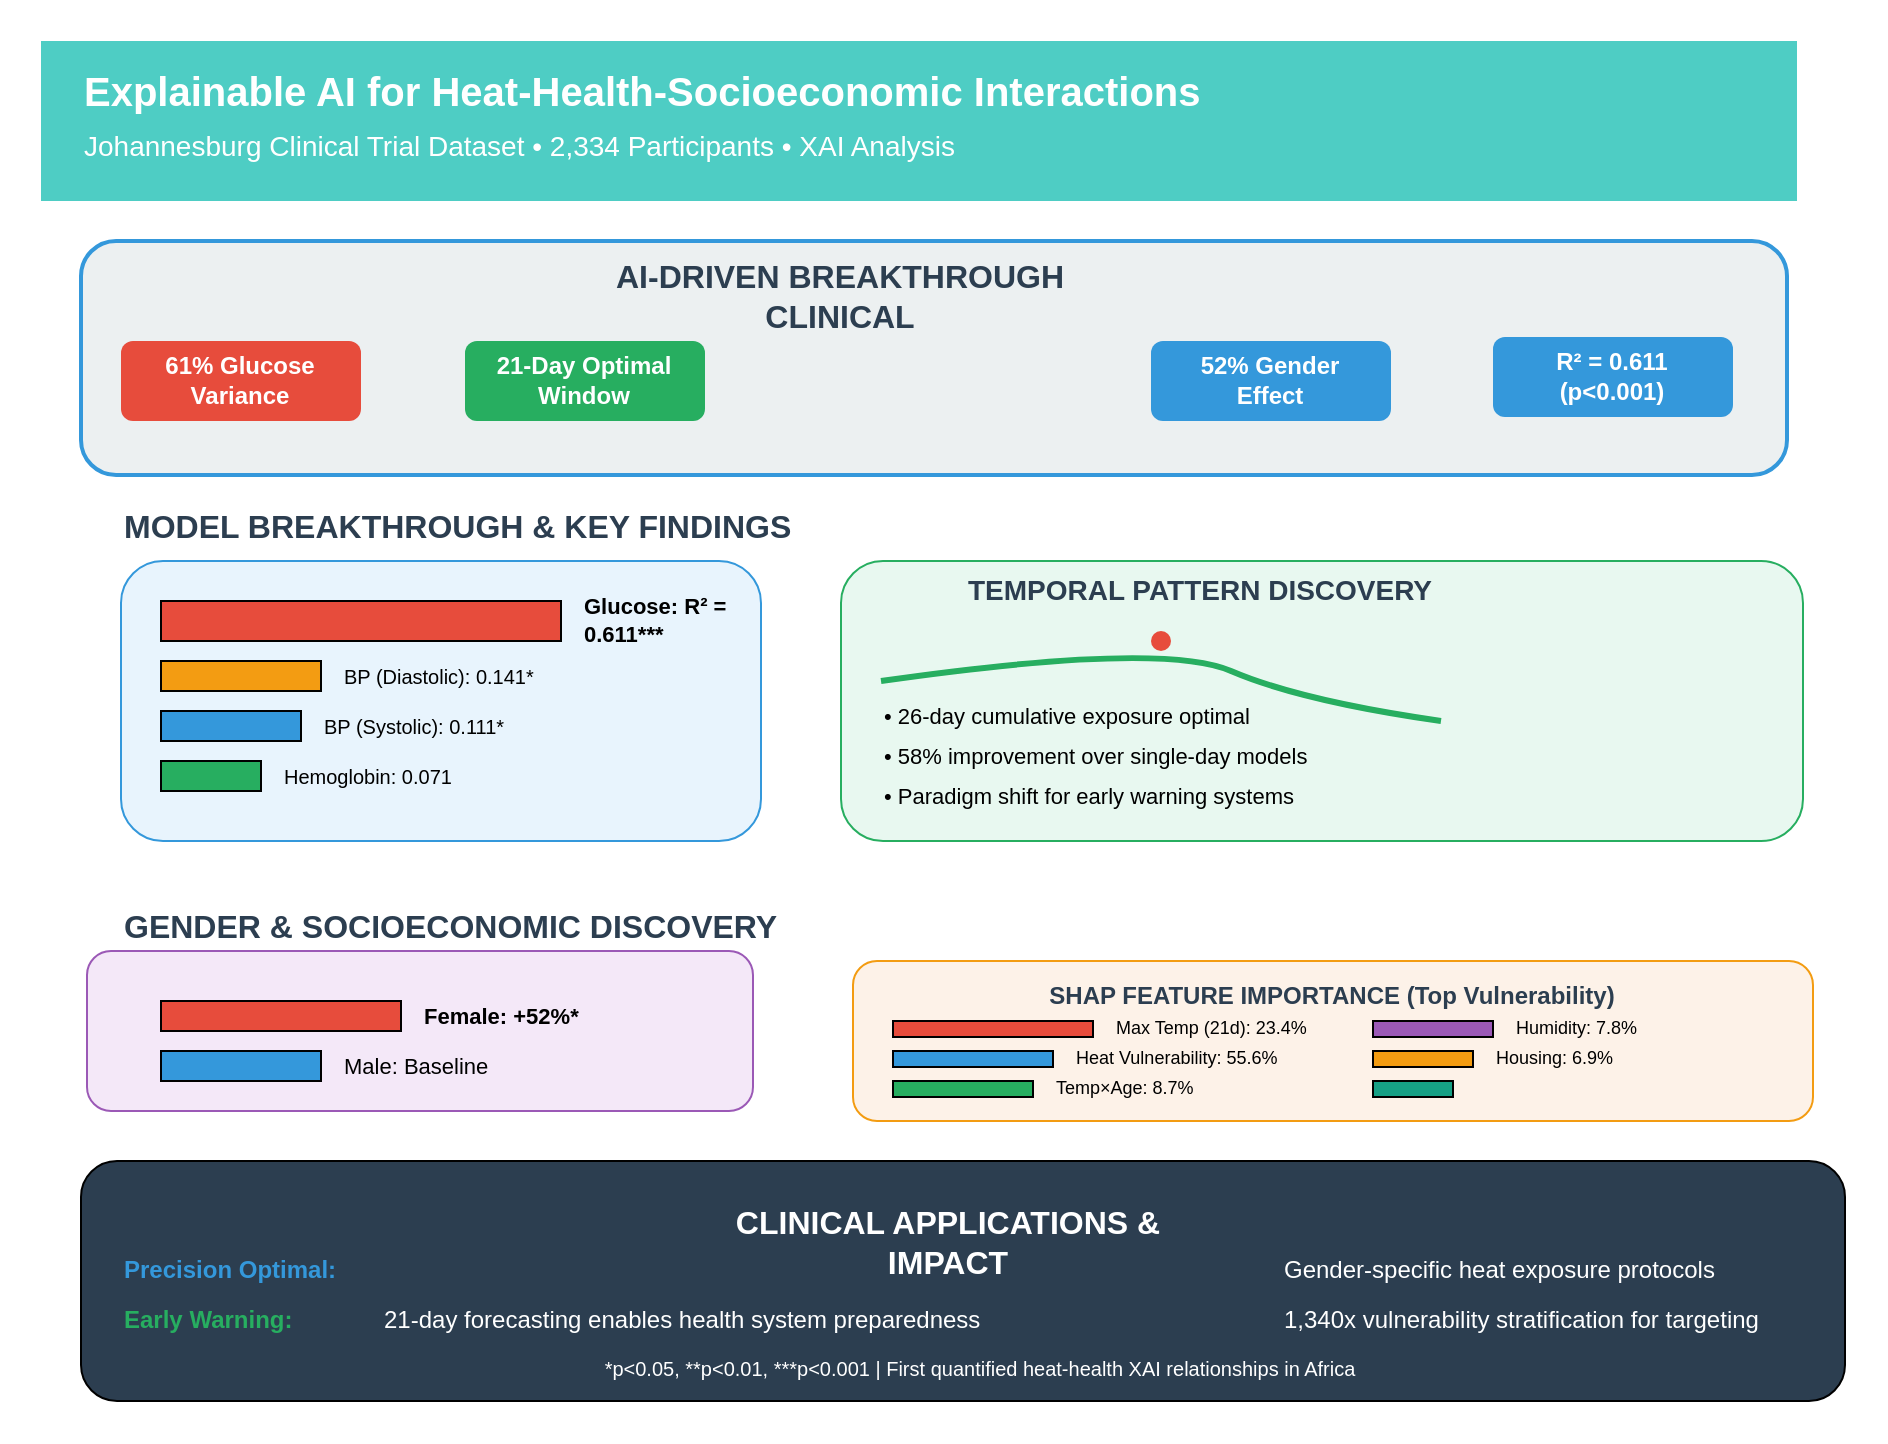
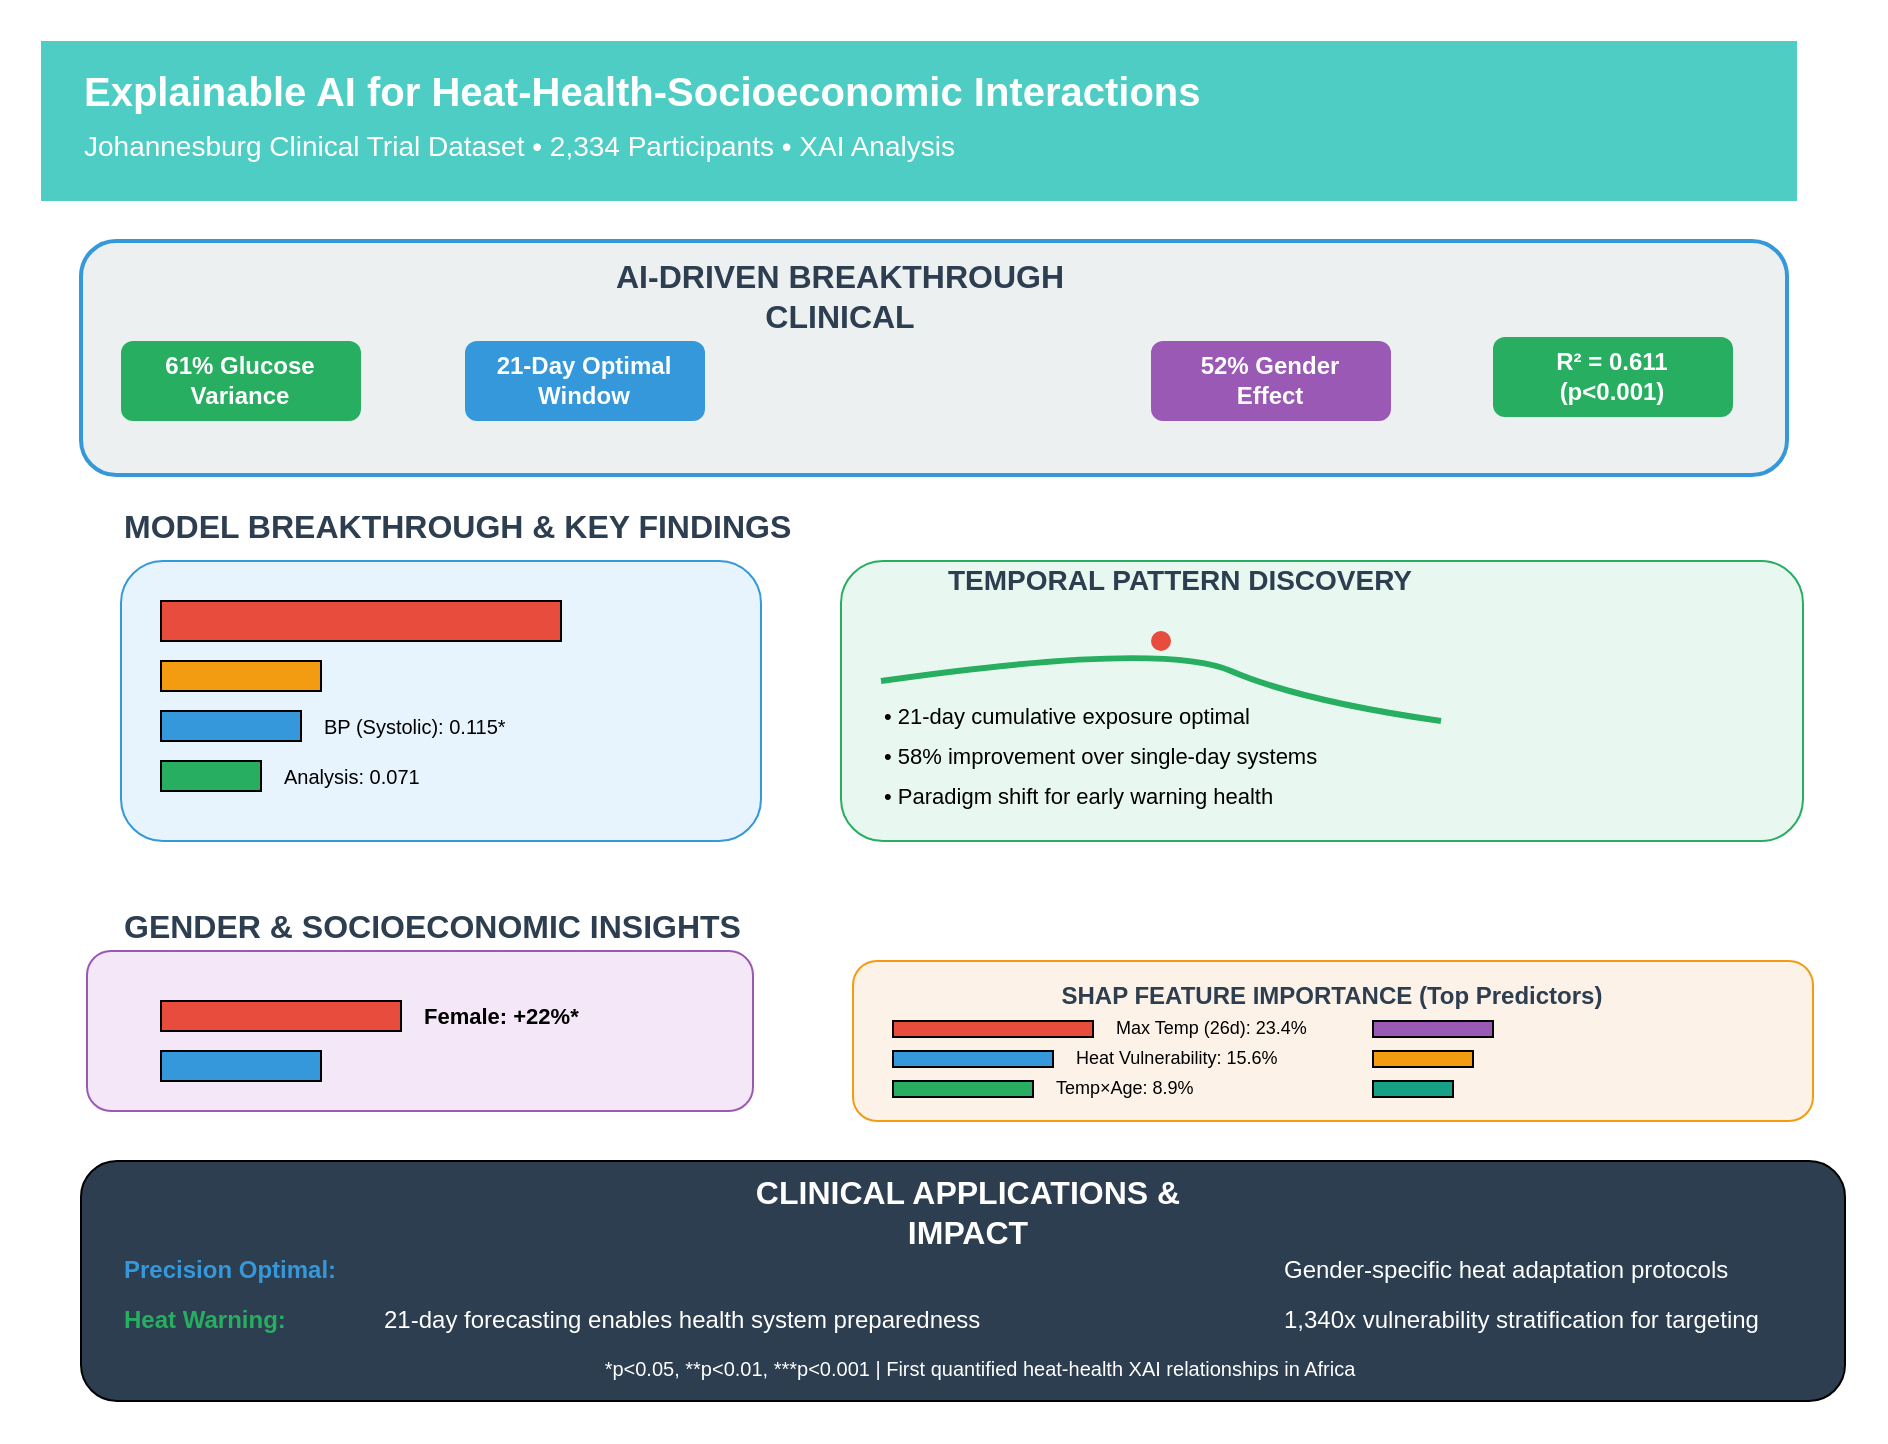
(1613, 377) -> (1613, 377)
(241, 381) -> (241, 381)
(585, 381) -> (585, 381)
(1271, 381) -> (1271, 381)
(1201, 591) -> (1181, 581)
(661, 621) -> none
(461, 676) -> none
(1084, 717) -> (1084, 717)
(427, 727) -> (427, 727)
(1106, 757) -> (1115, 757)
(367, 777) -> (356, 777)
(1115, 797) -> (1106, 797)
(399, 927) -> (390, 927)
(1333, 997) -> (1333, 997)
(497, 1017) -> (497, 1017)
(1211, 1029) -> (1211, 1029)
(1613, 1029) -> none
(1184, 1059) -> (1184, 1059)
(1593, 1059) -> none
(421, 1066) -> none
(1121, 1089) -> (1121, 1089)
(949, 1242) -> (969, 1212)
(1528, 1271) -> (1533, 1271)
(207, 1321) -> (203, 1321)
